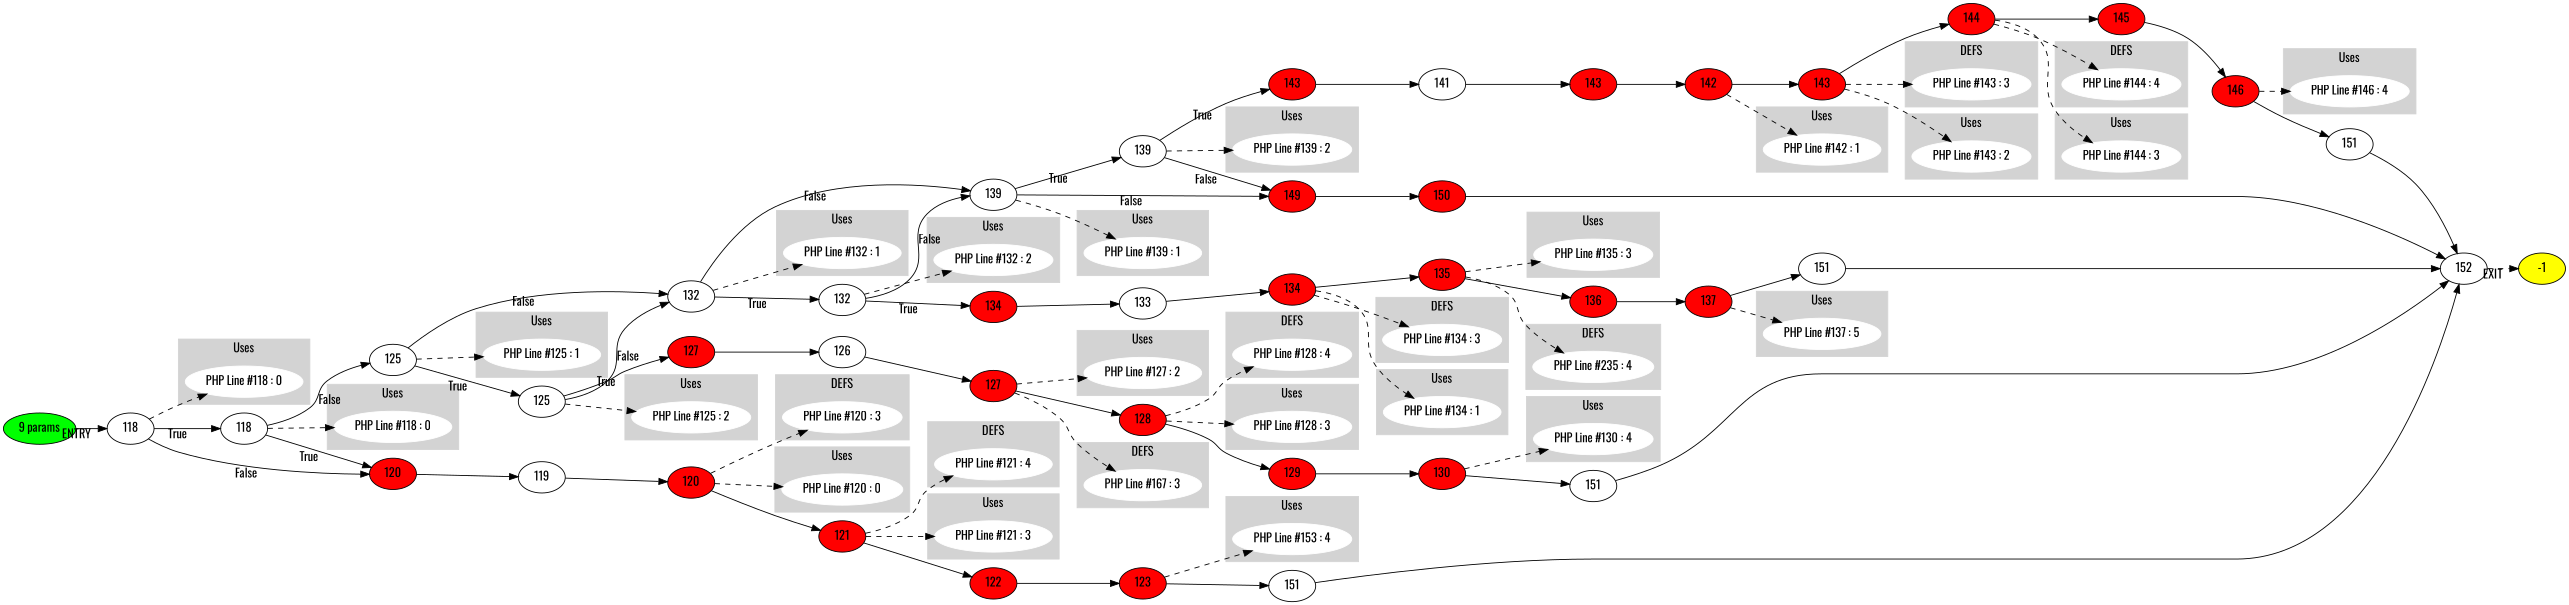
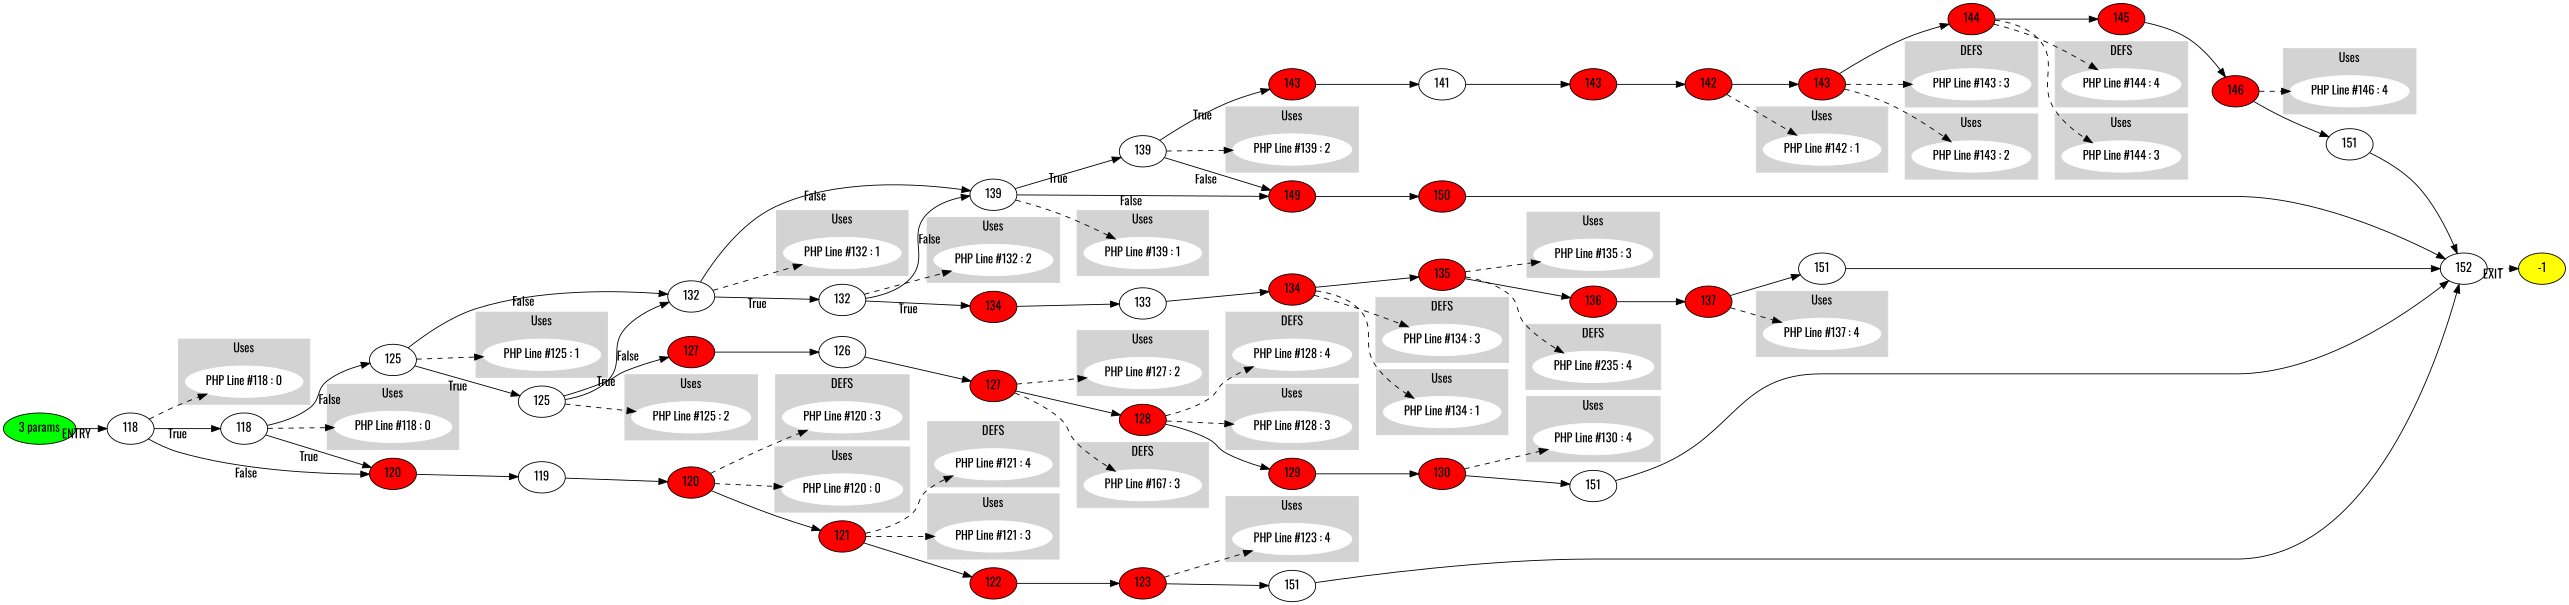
(1822, 334) -> (1822, 334)
(40, 429) -> (40, 429)
(1292, 539) -> (1292, 539)
